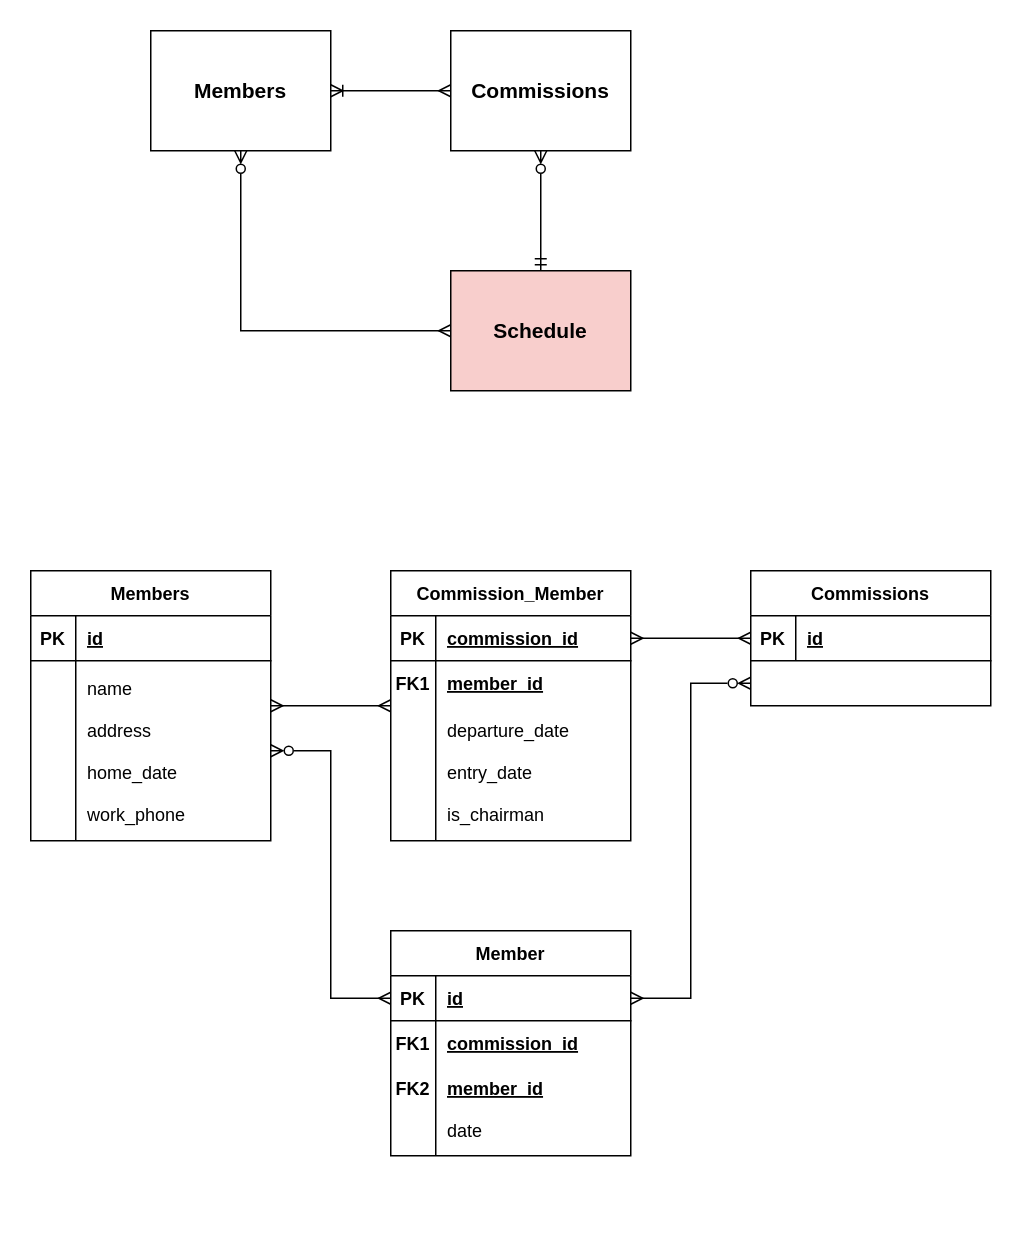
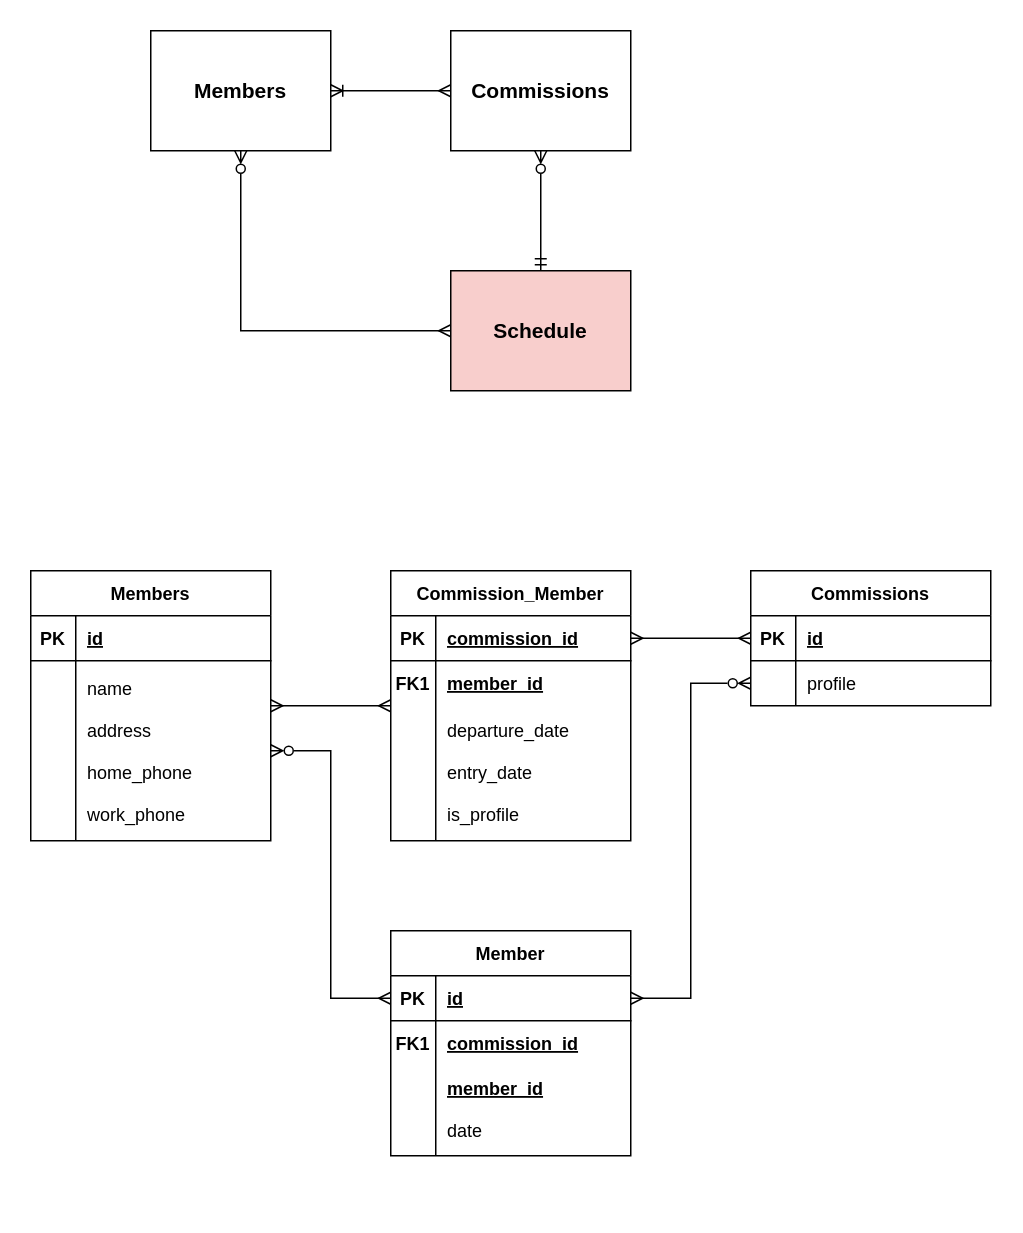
none -> (893, 683)
(107, 689) -> (107, 689)
(518, 731) -> (518, 731)
(413, 1088) -> none
